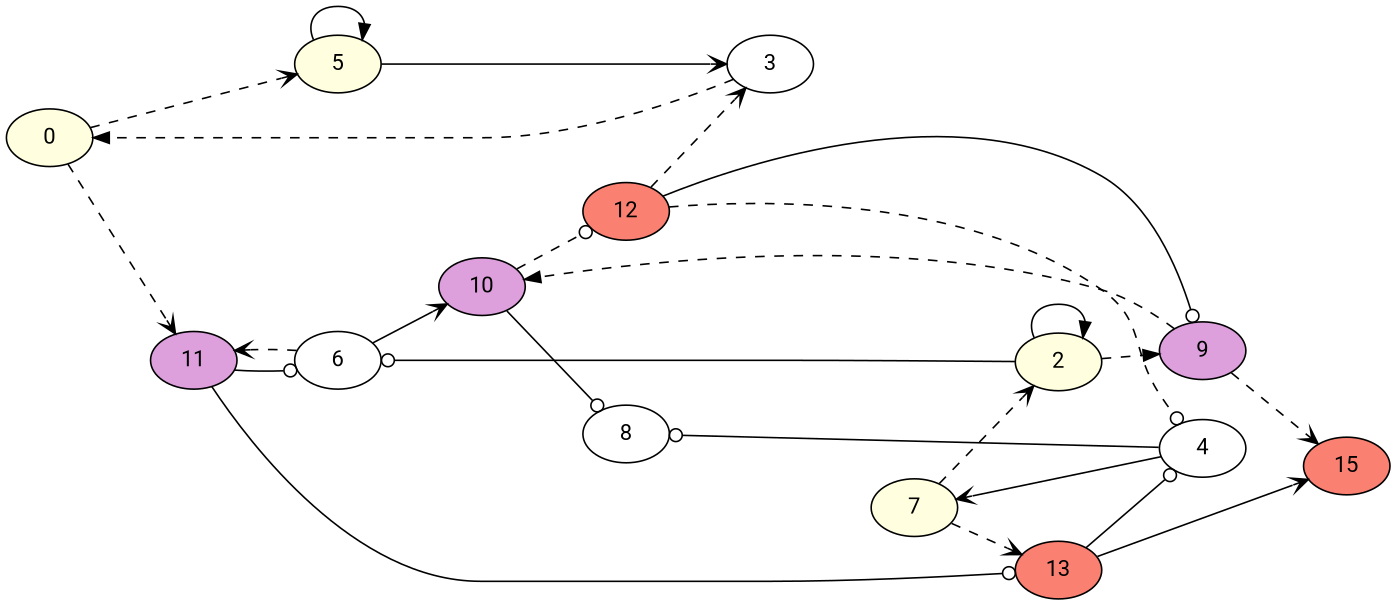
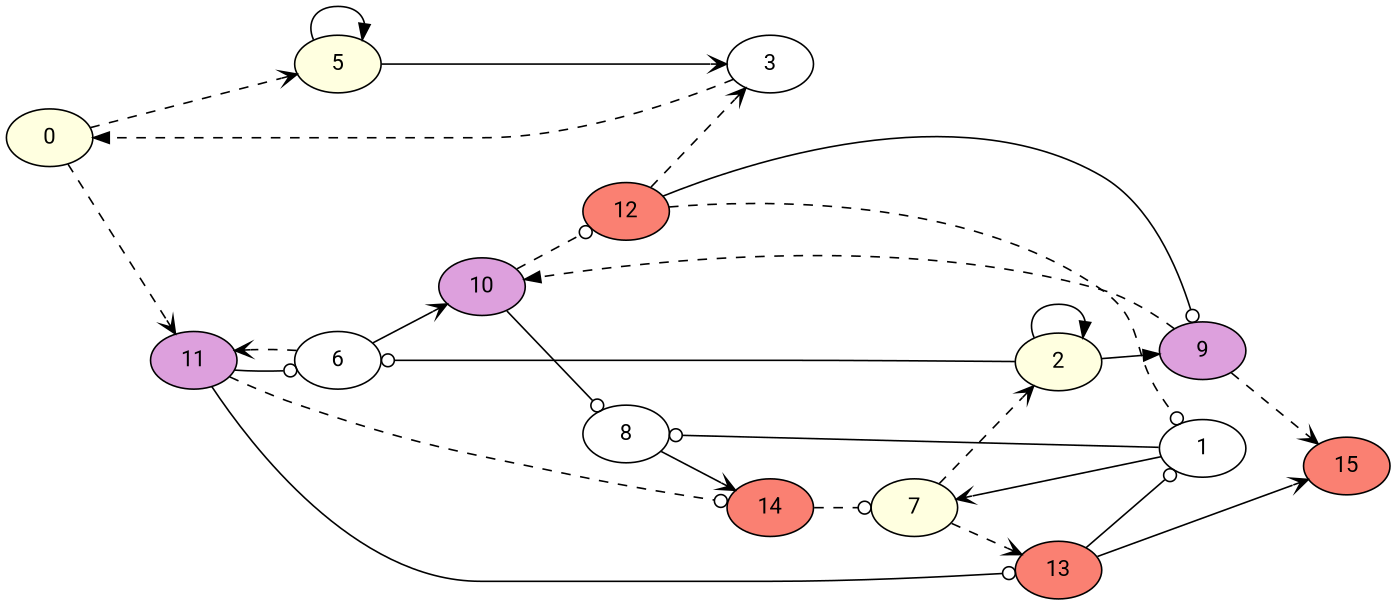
(1122, 357) -> (1122, 357)
(1203, 448) -> (1203, 448)
none -> (770, 508)
